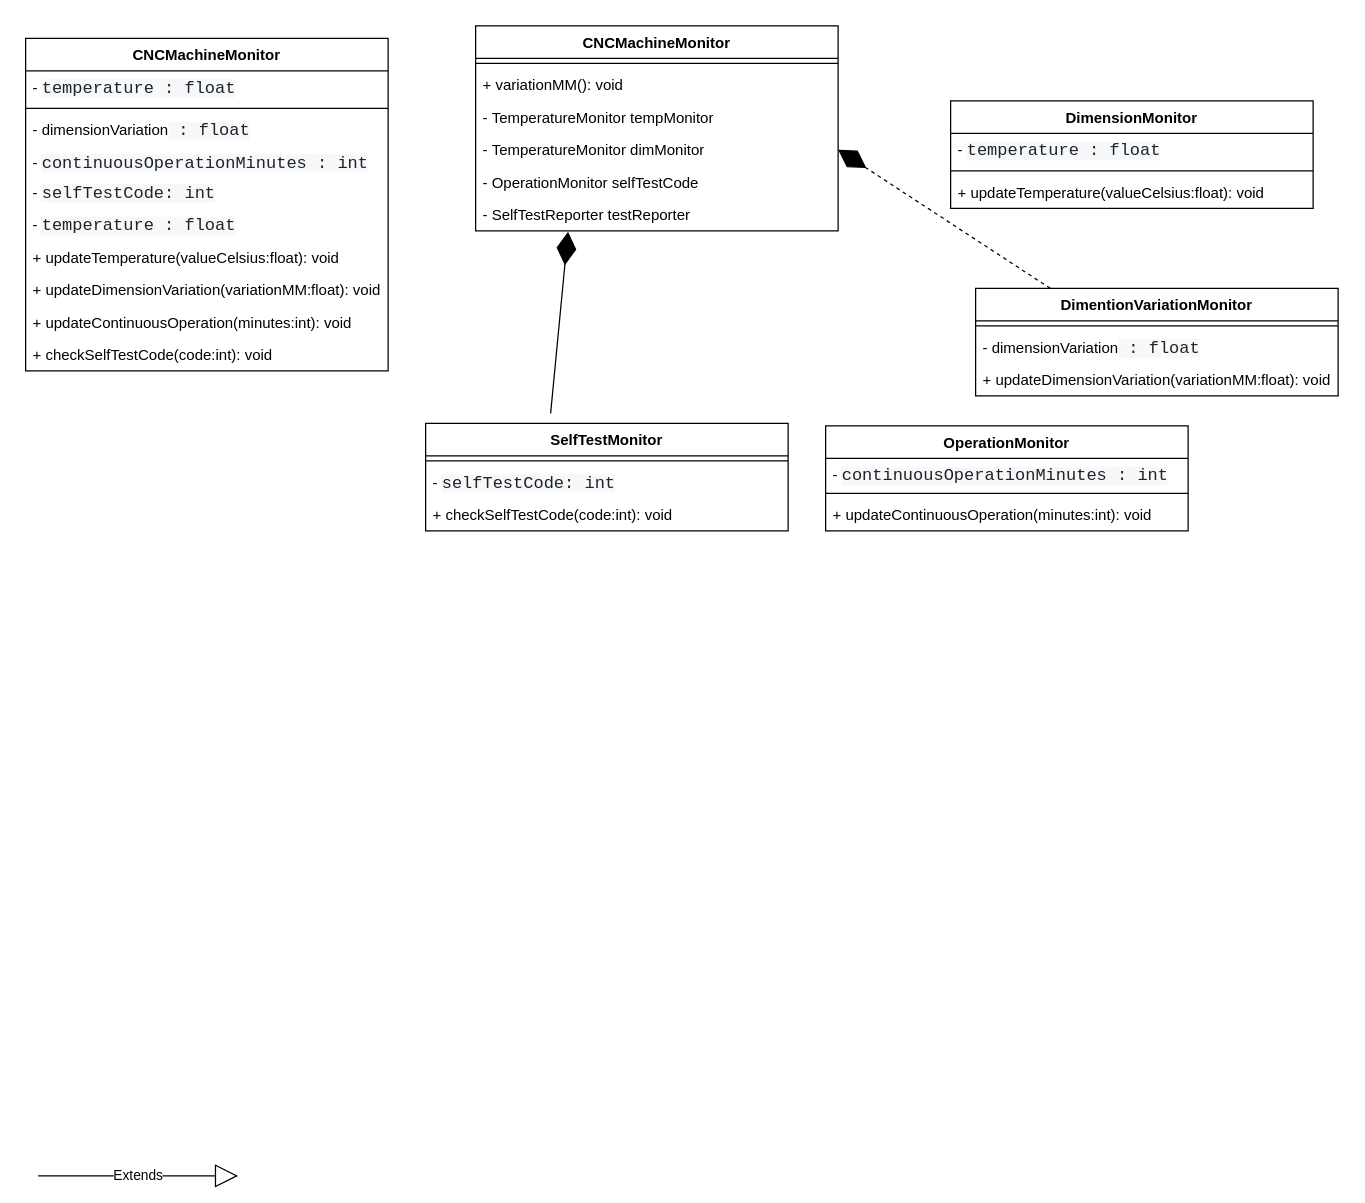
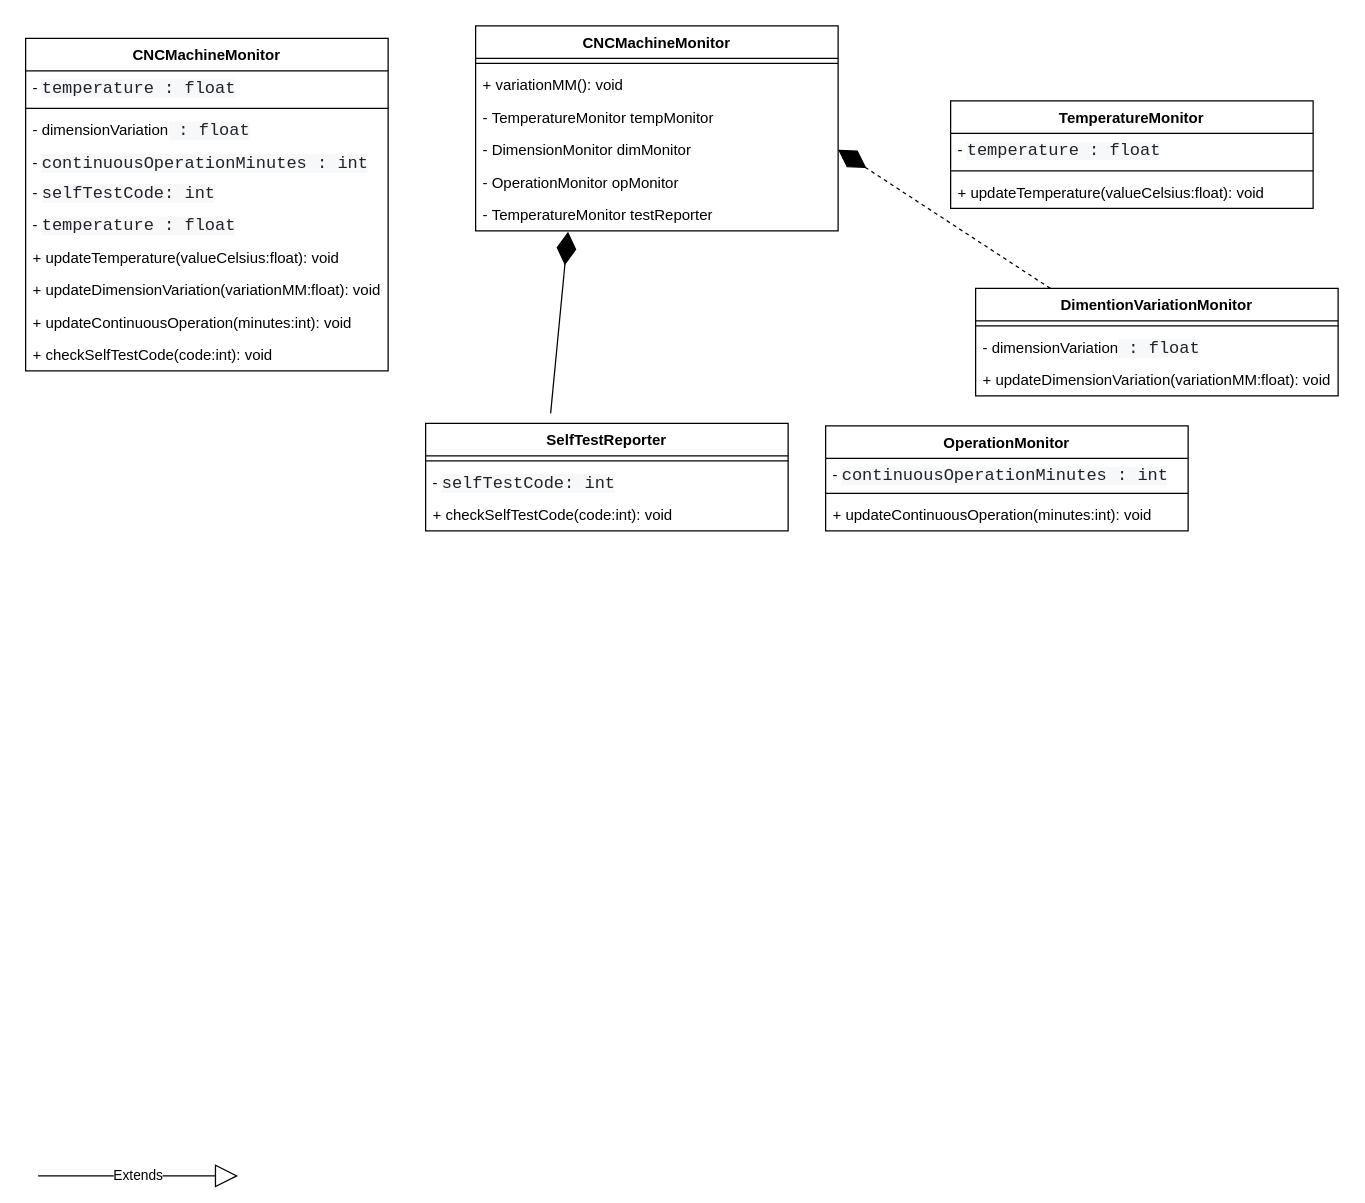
(1132, 118) -> (1132, 118)
(606, 151) -> (593, 151)
(606, 183) -> (593, 183)
(609, 216) -> (618, 216)
(607, 441) -> (607, 441)
